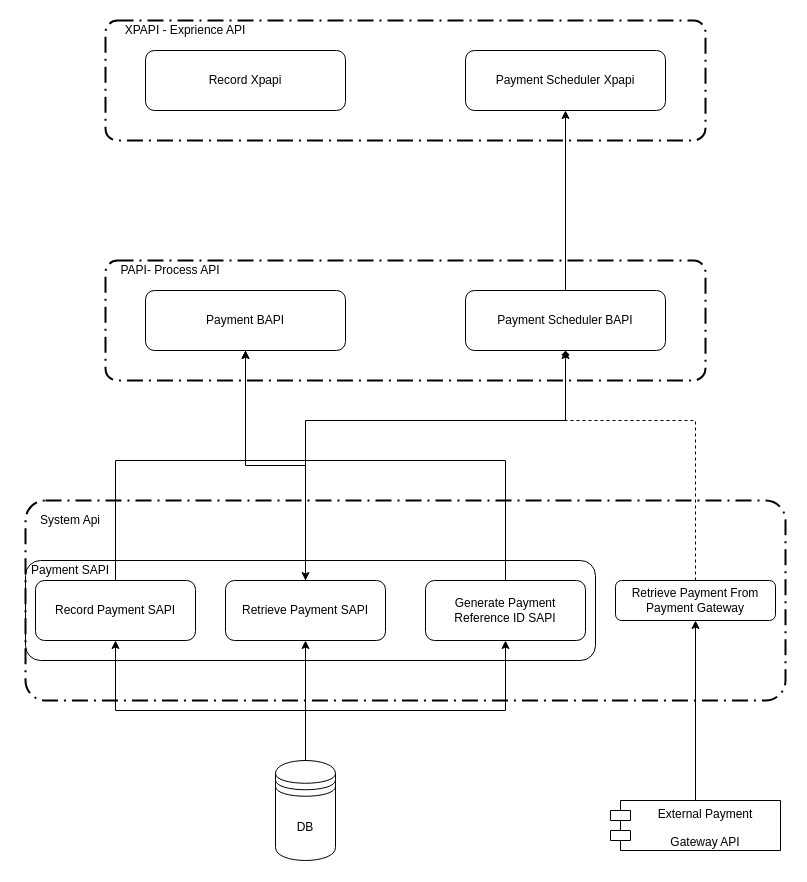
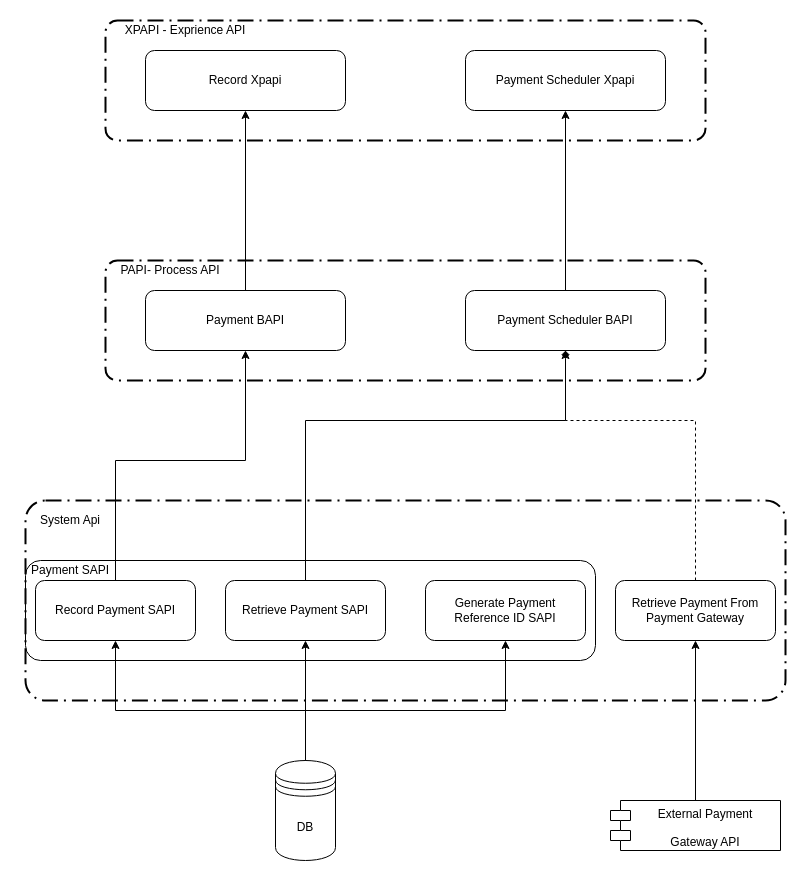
(437, 461) -> none
(272, 466) -> (246, 204)
(696, 601) -> (696, 611)
